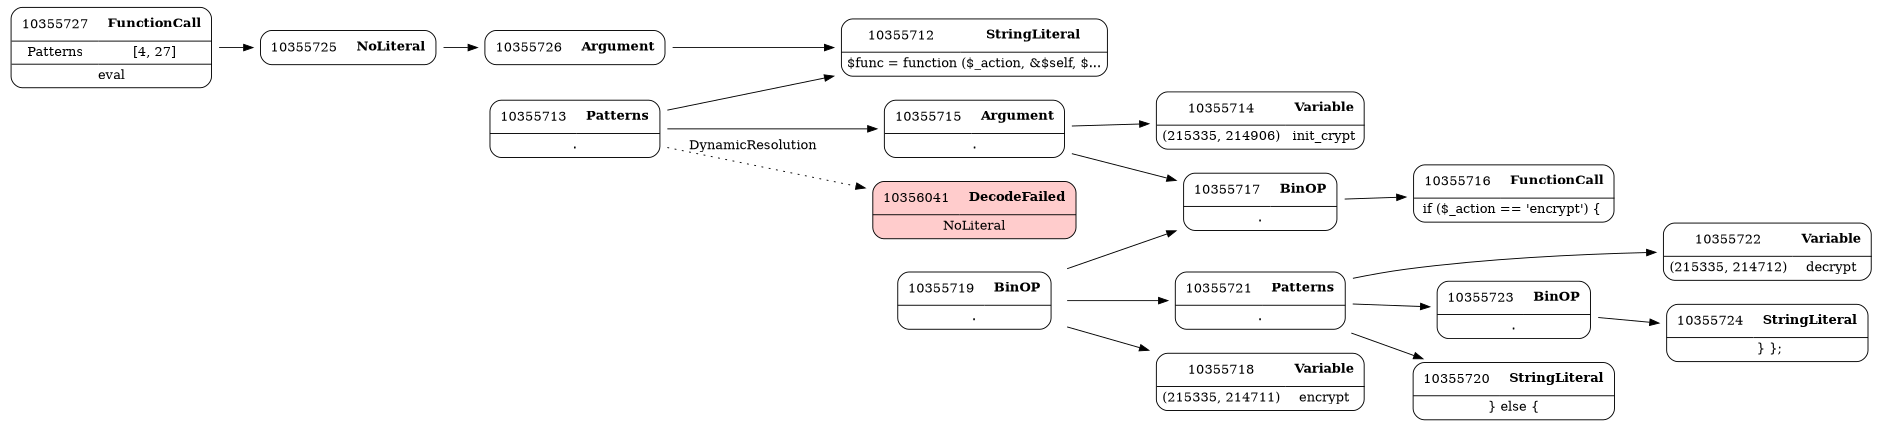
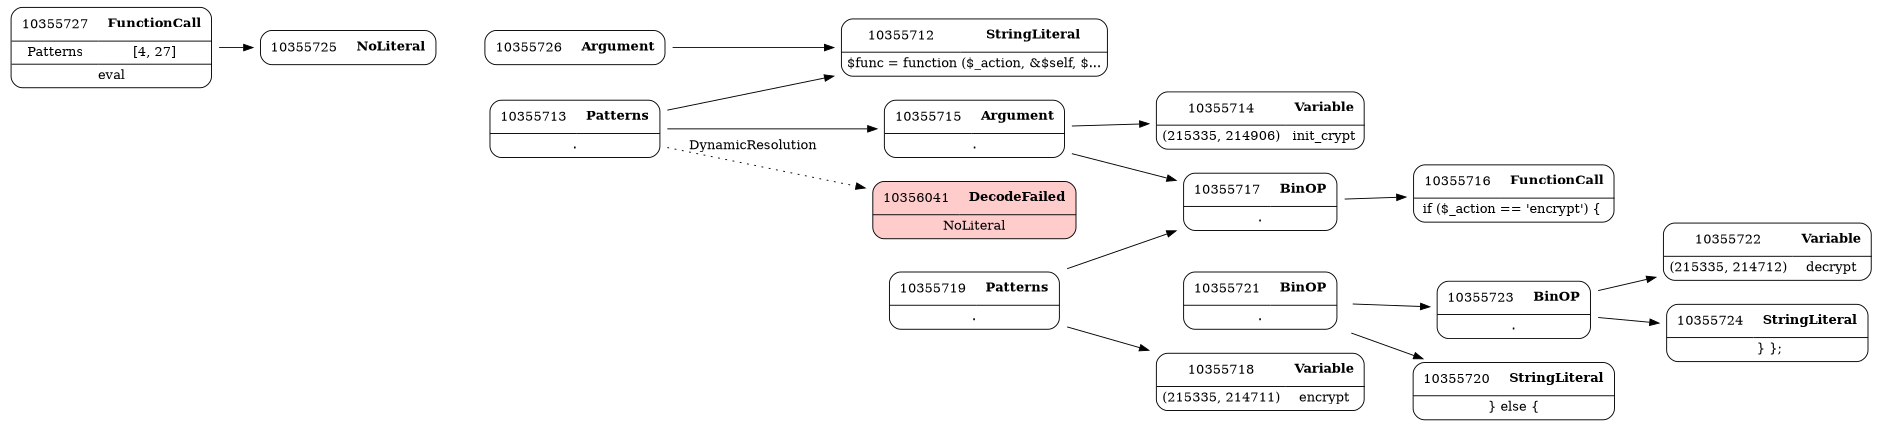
(456, 48) -> none
(1499, 260) -> (1622, 285)
(1017, 288) -> (1017, 288)
(1303, 288) -> (1303, 288)
(1113, 301) -> none
